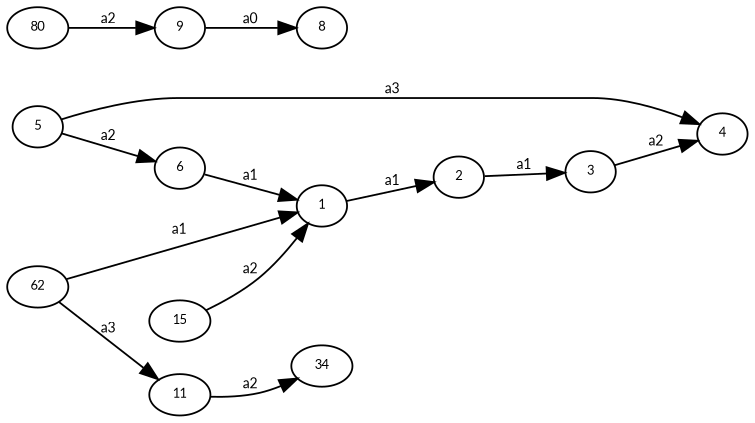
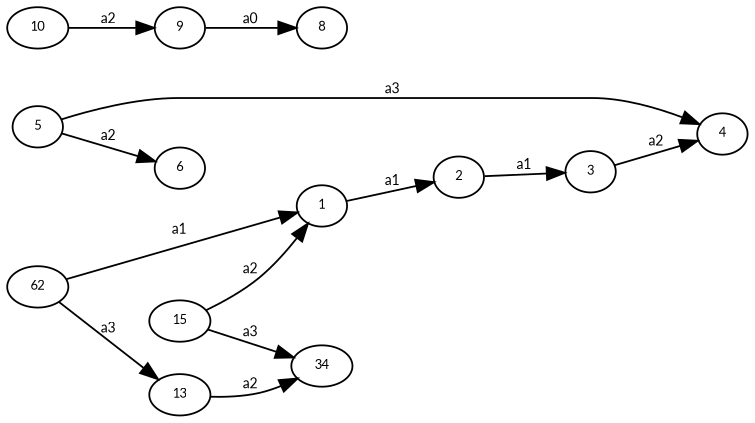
(38, 28) -> (38, 28)
(242, 185) -> none
none -> (242, 341)
(180, 395) -> (180, 395)
